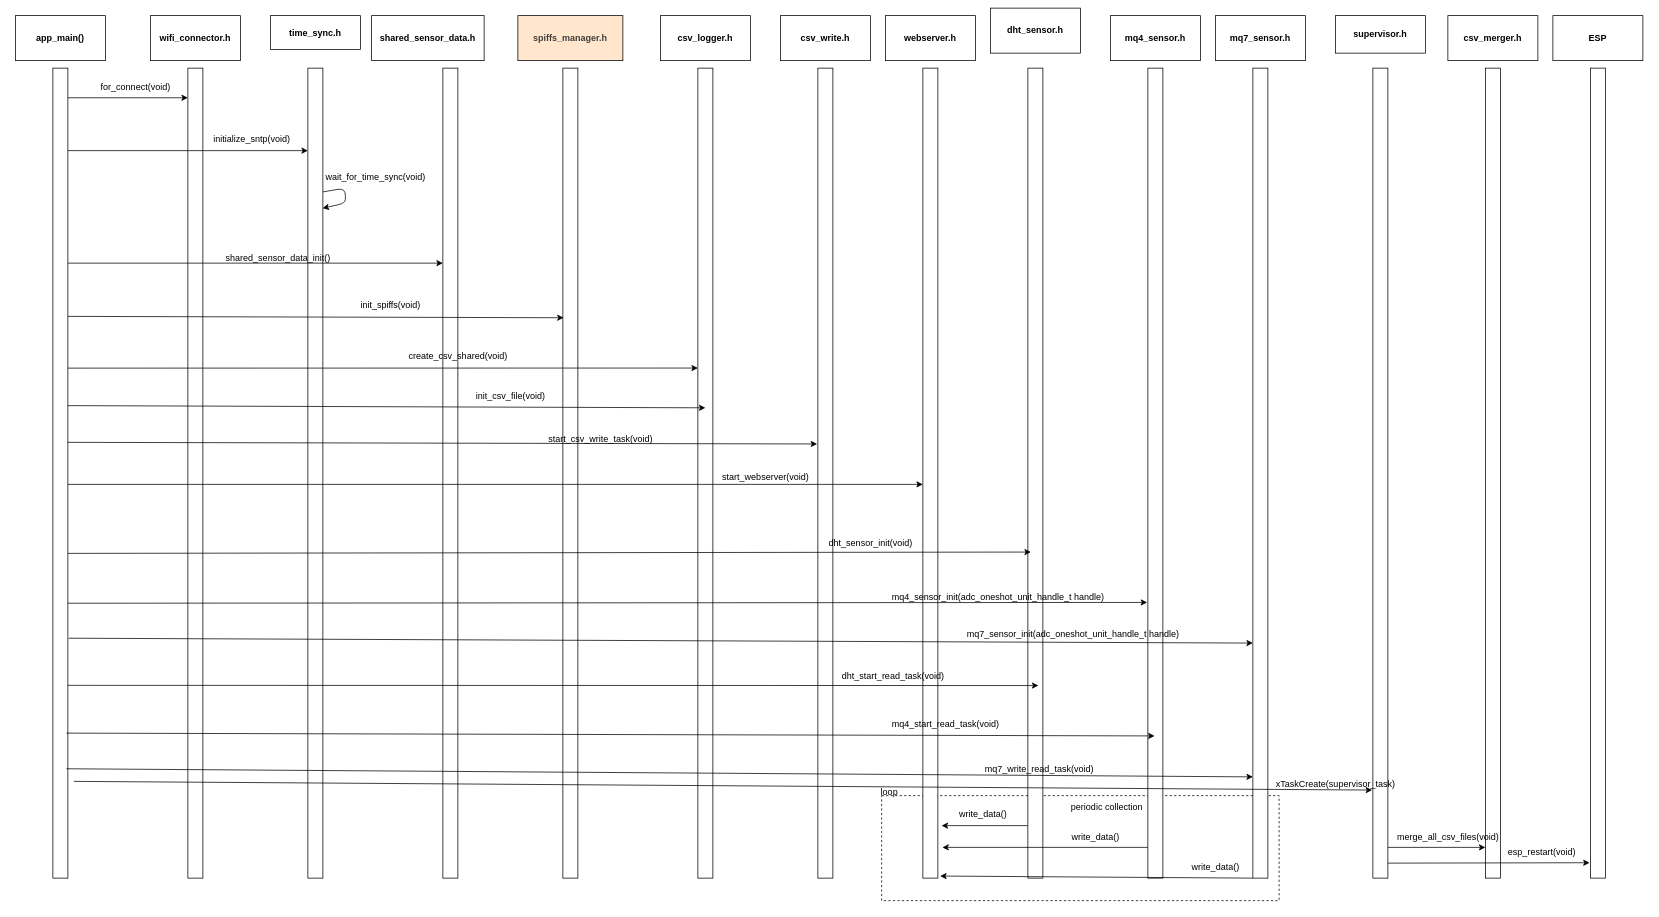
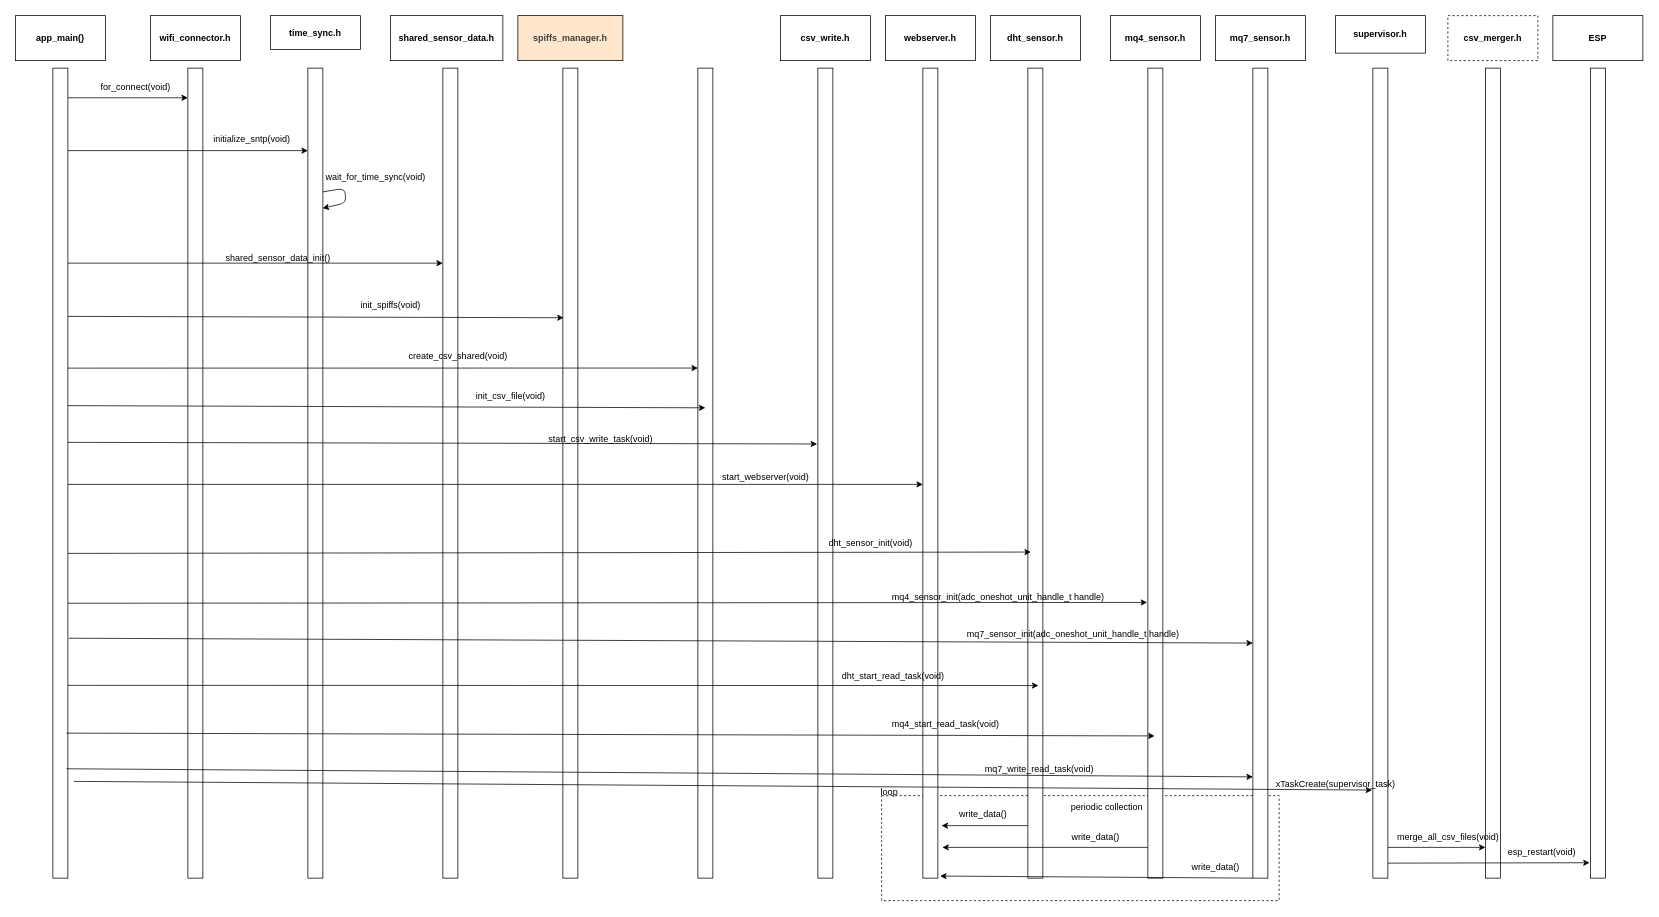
(1035, 30) -> (1035, 38)
(428, 38) -> (447, 38)
(705, 38) -> none
(1493, 38) -> (1493, 38)
